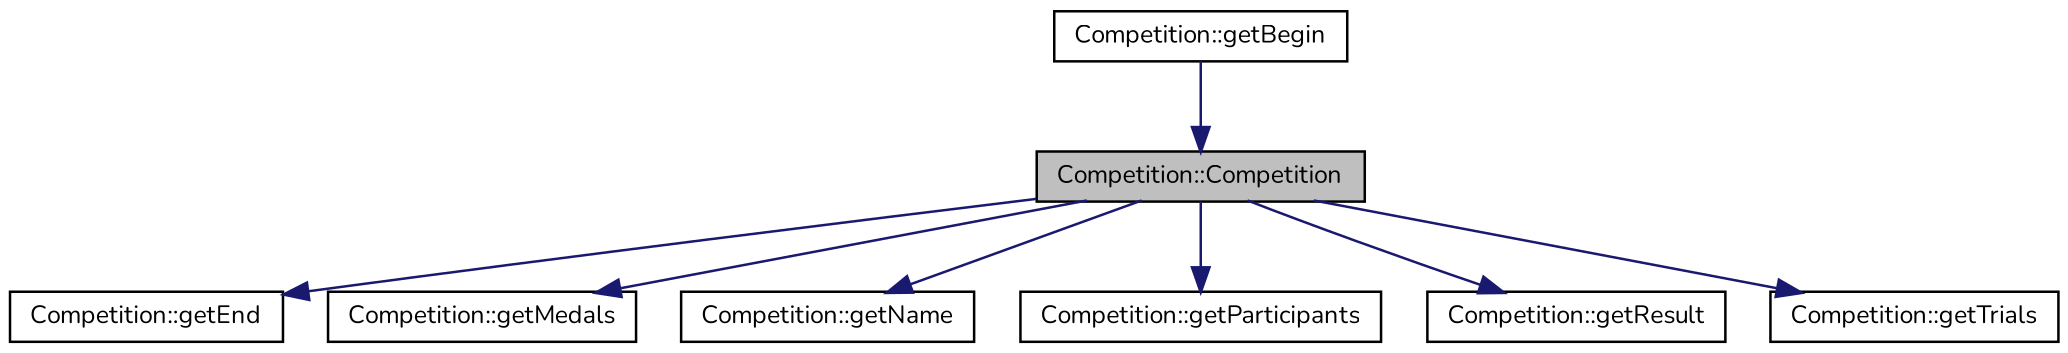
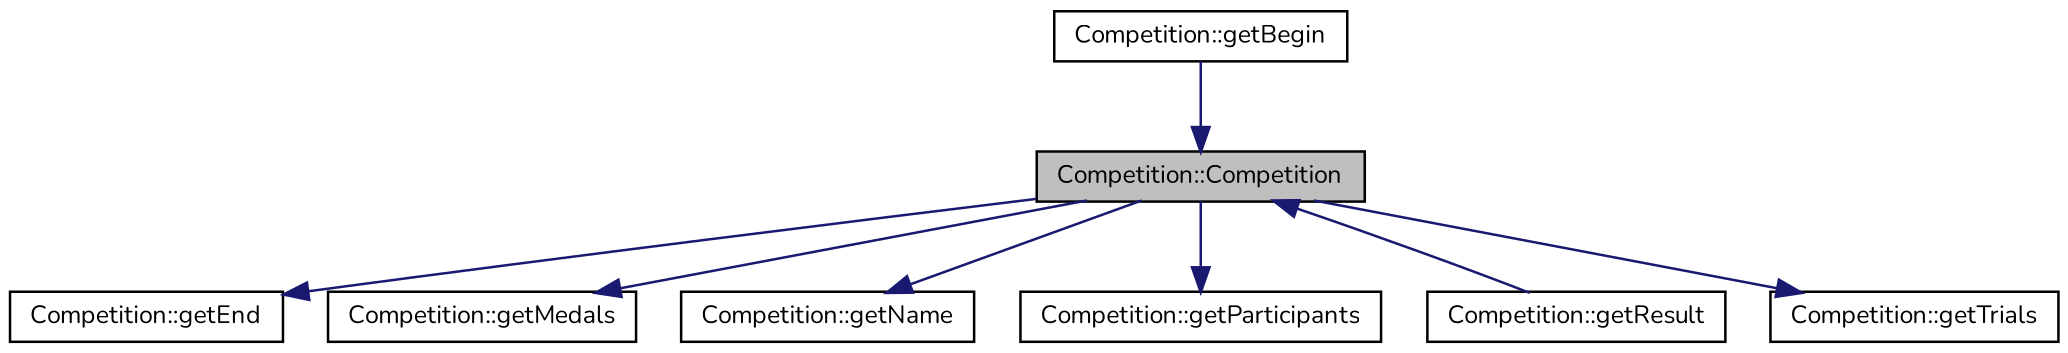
(1363, 244) -> (1414, 250)
